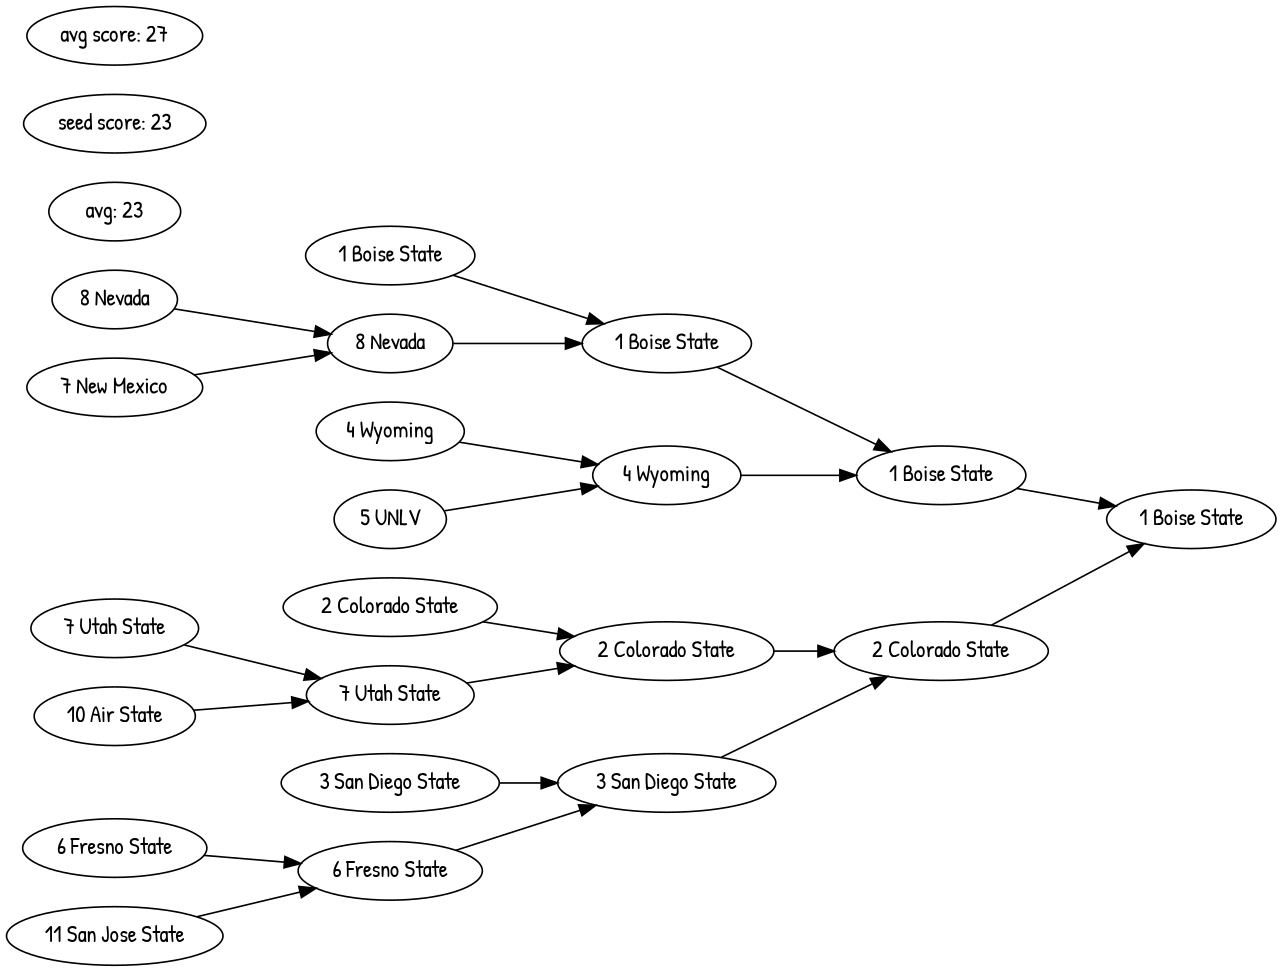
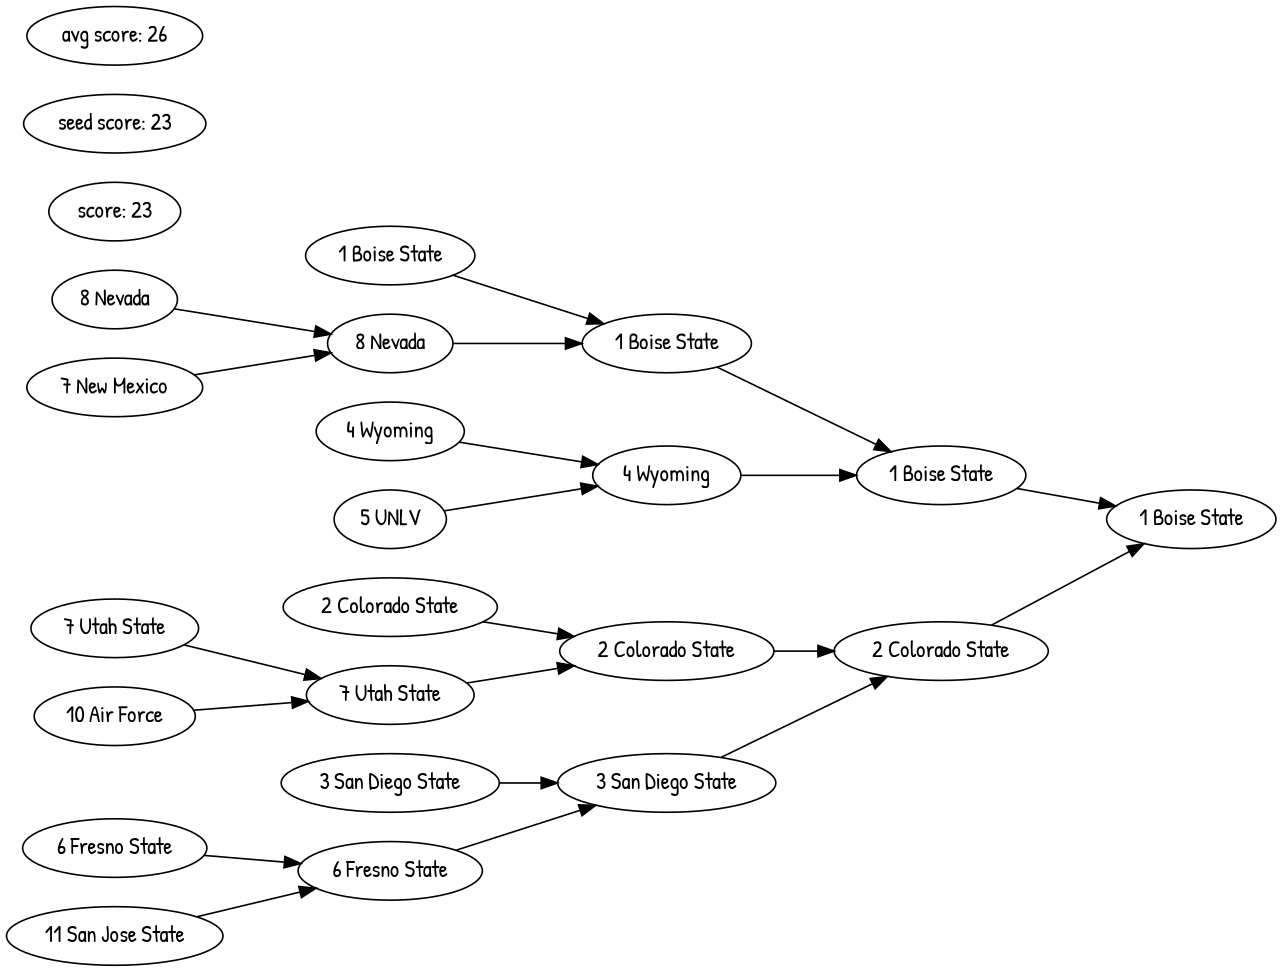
(115, 36) -> (115, 36)
(115, 212) -> (115, 212)
(115, 716) -> (115, 716)
